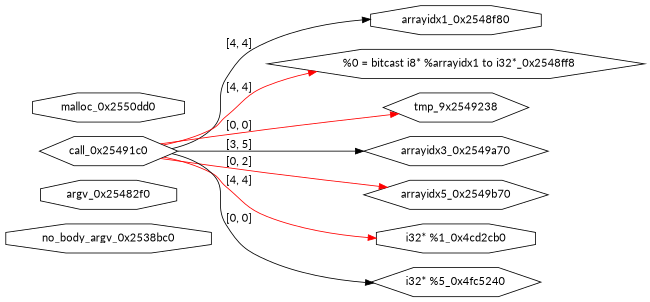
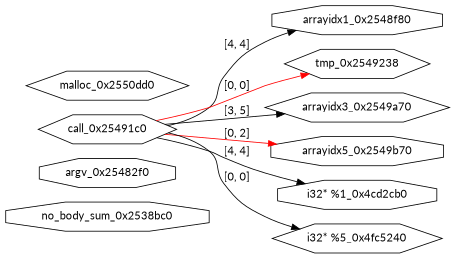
(456, 64) -> none
(109, 108) -> (107, 86)
(456, 108) -> (357, 64)
(456, 195) -> (357, 151)
(259, 213) -> (227, 159)
(109, 238) -> (107, 217)
